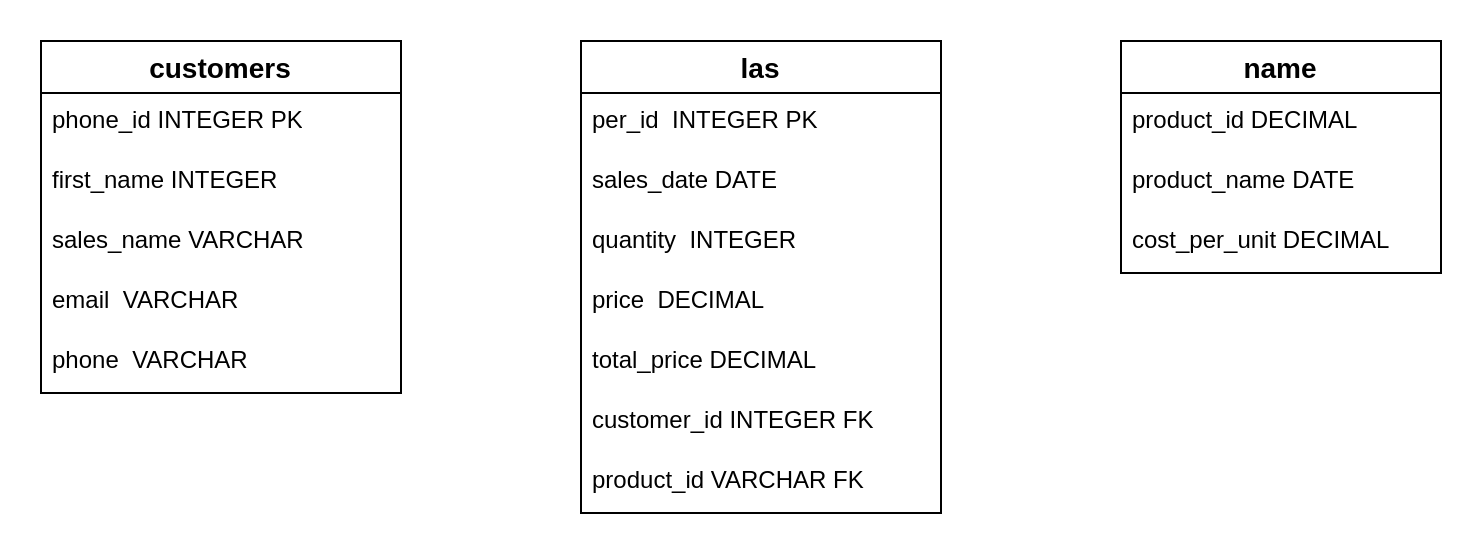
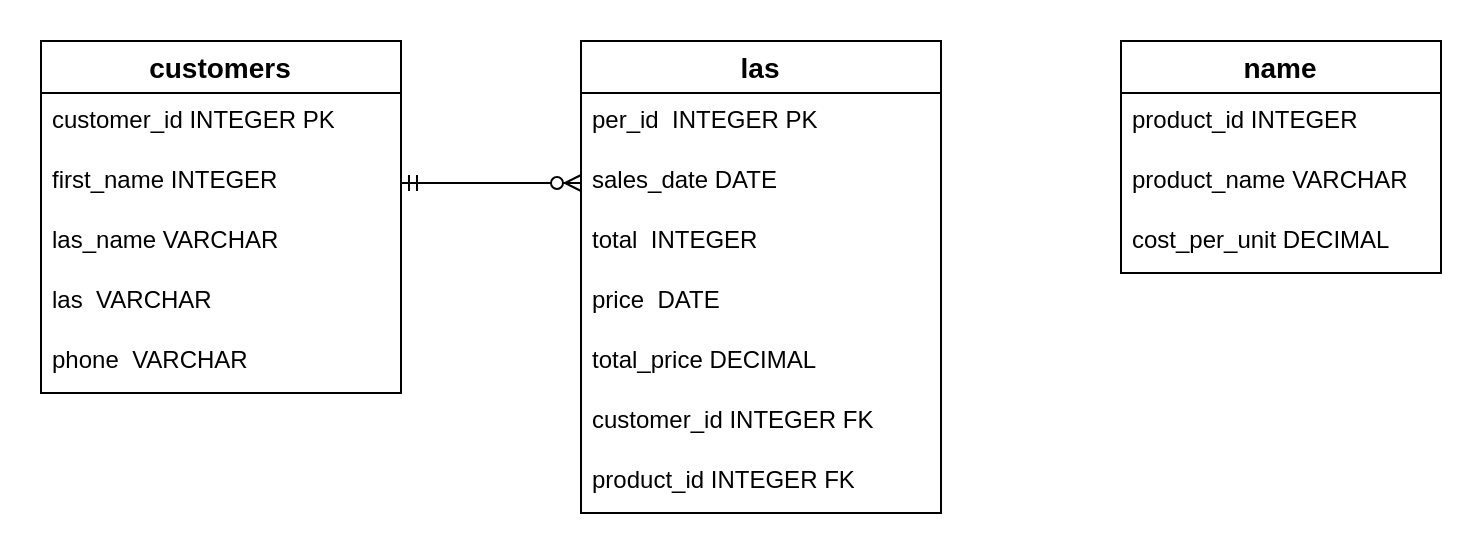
(171, 121) -> (191, 121)
(1248, 121) -> (1248, 121)
(1244, 181) -> (1264, 181)
none -> (491, 183)
(168, 241) -> (154, 241)
(698, 241) -> (678, 241)
(135, 301) -> (124, 301)
(678, 301) -> (658, 301)
(725, 481) -> (725, 481)
